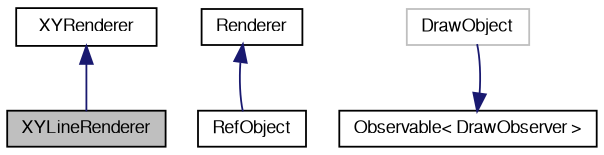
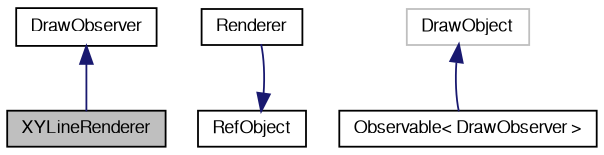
(86, 27) -> (86, 27)
(480, 69) -> (456, 87)
(240, 87) -> (264, 69)
